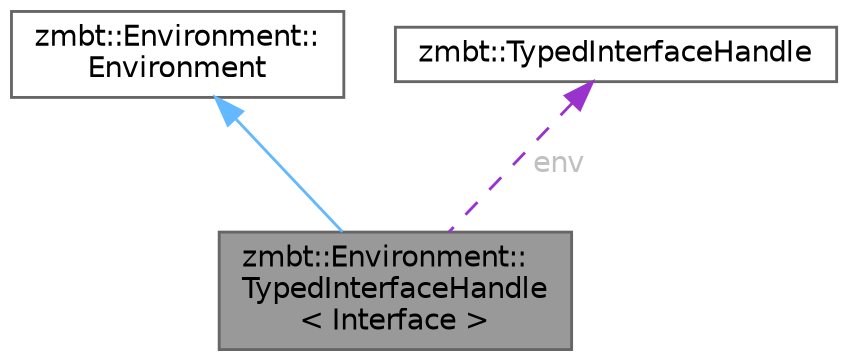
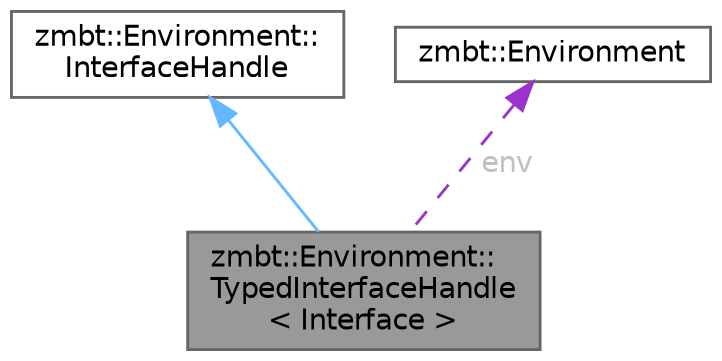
(178, 54) -> (178, 54)
(616, 54) -> (553, 54)
